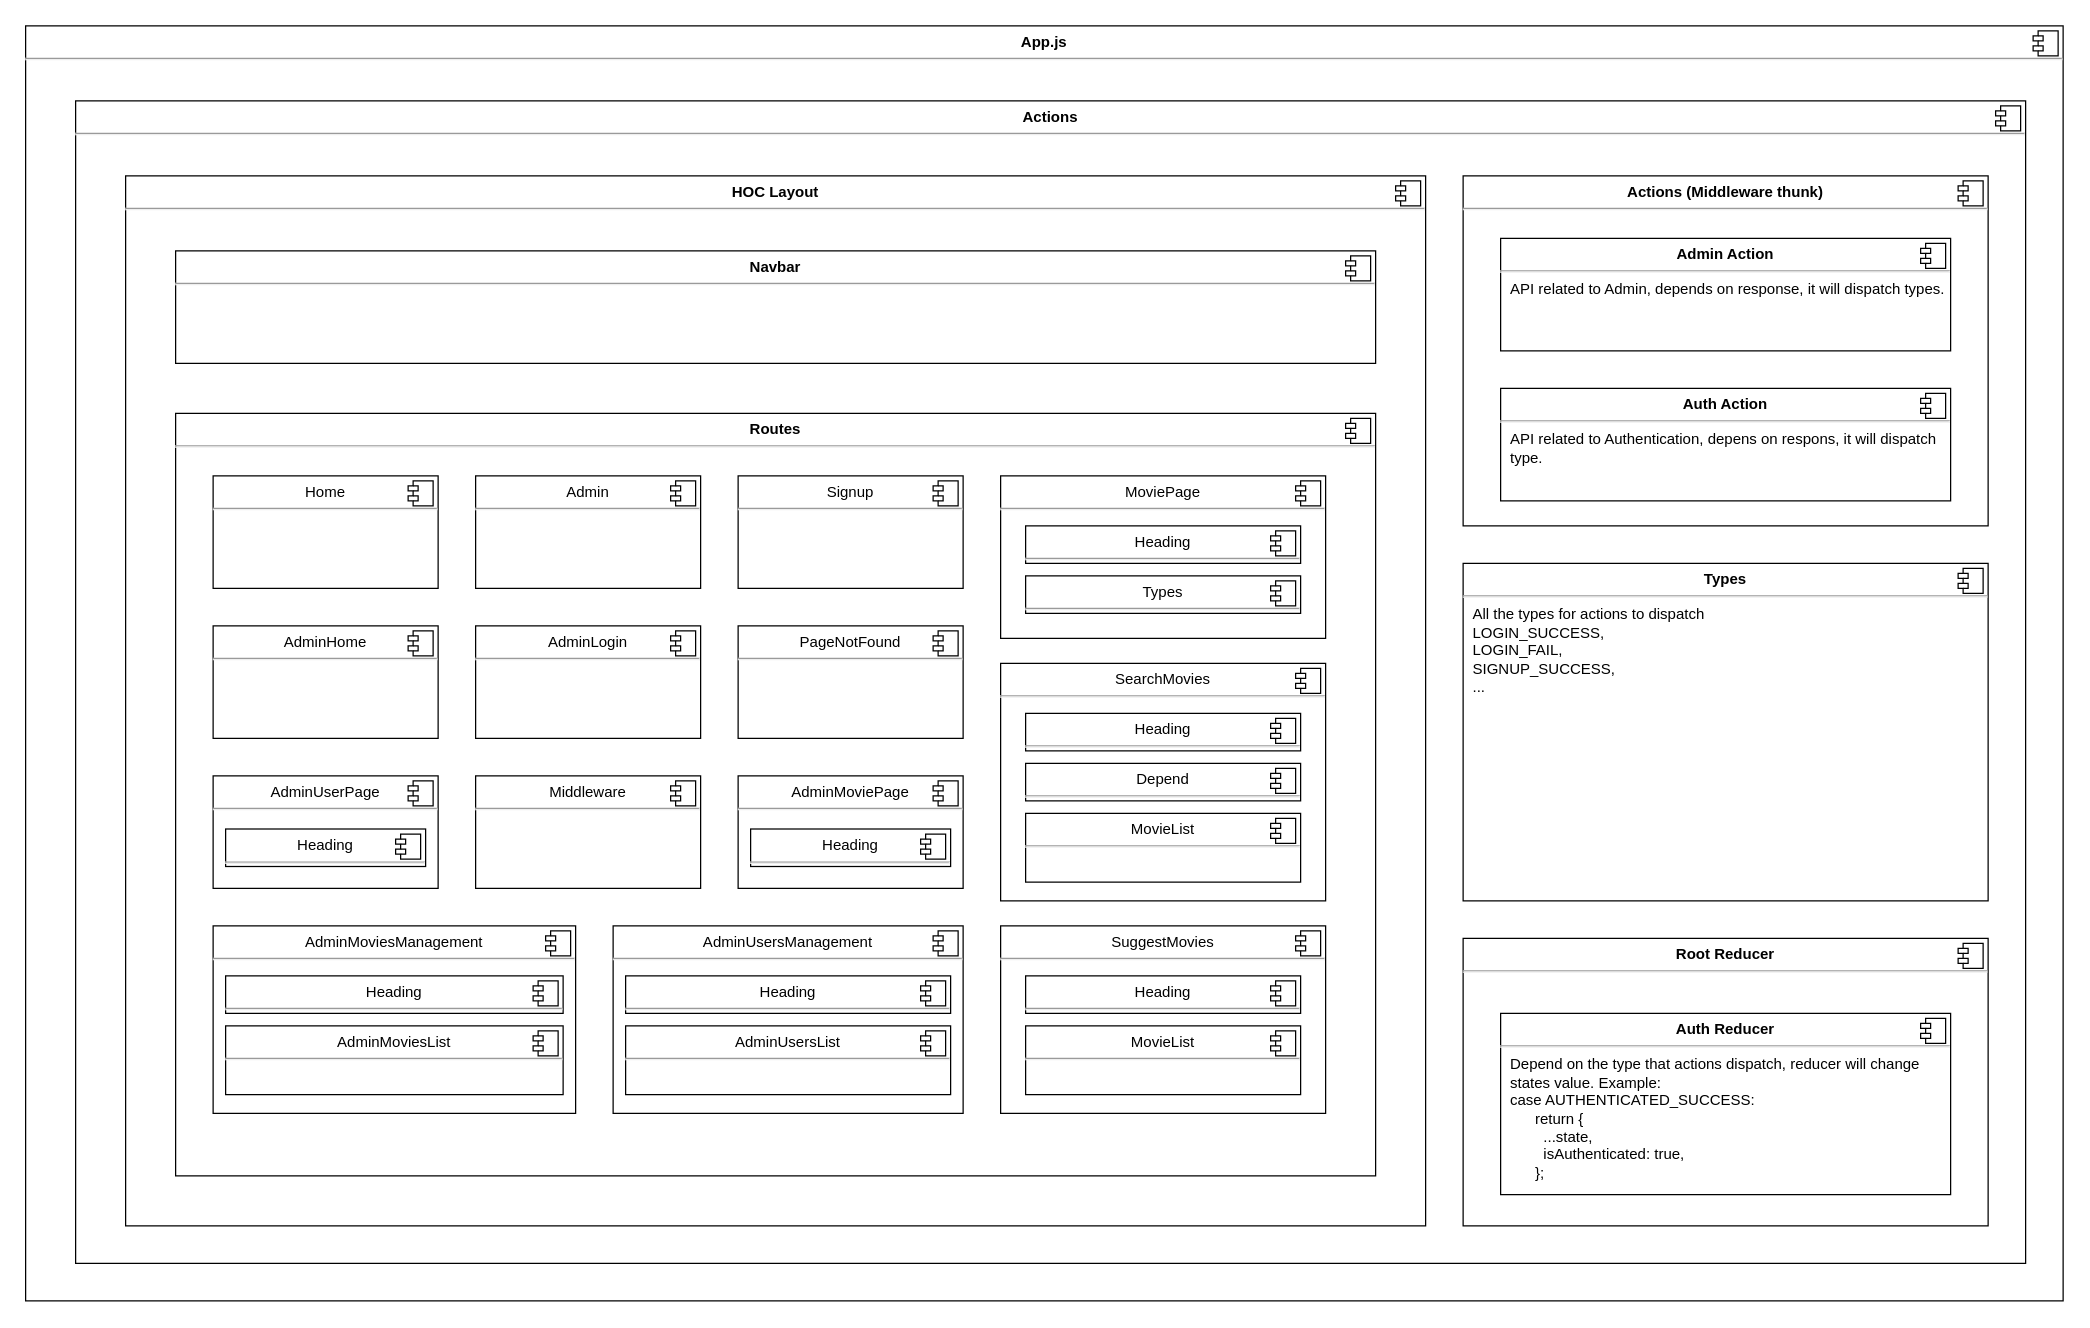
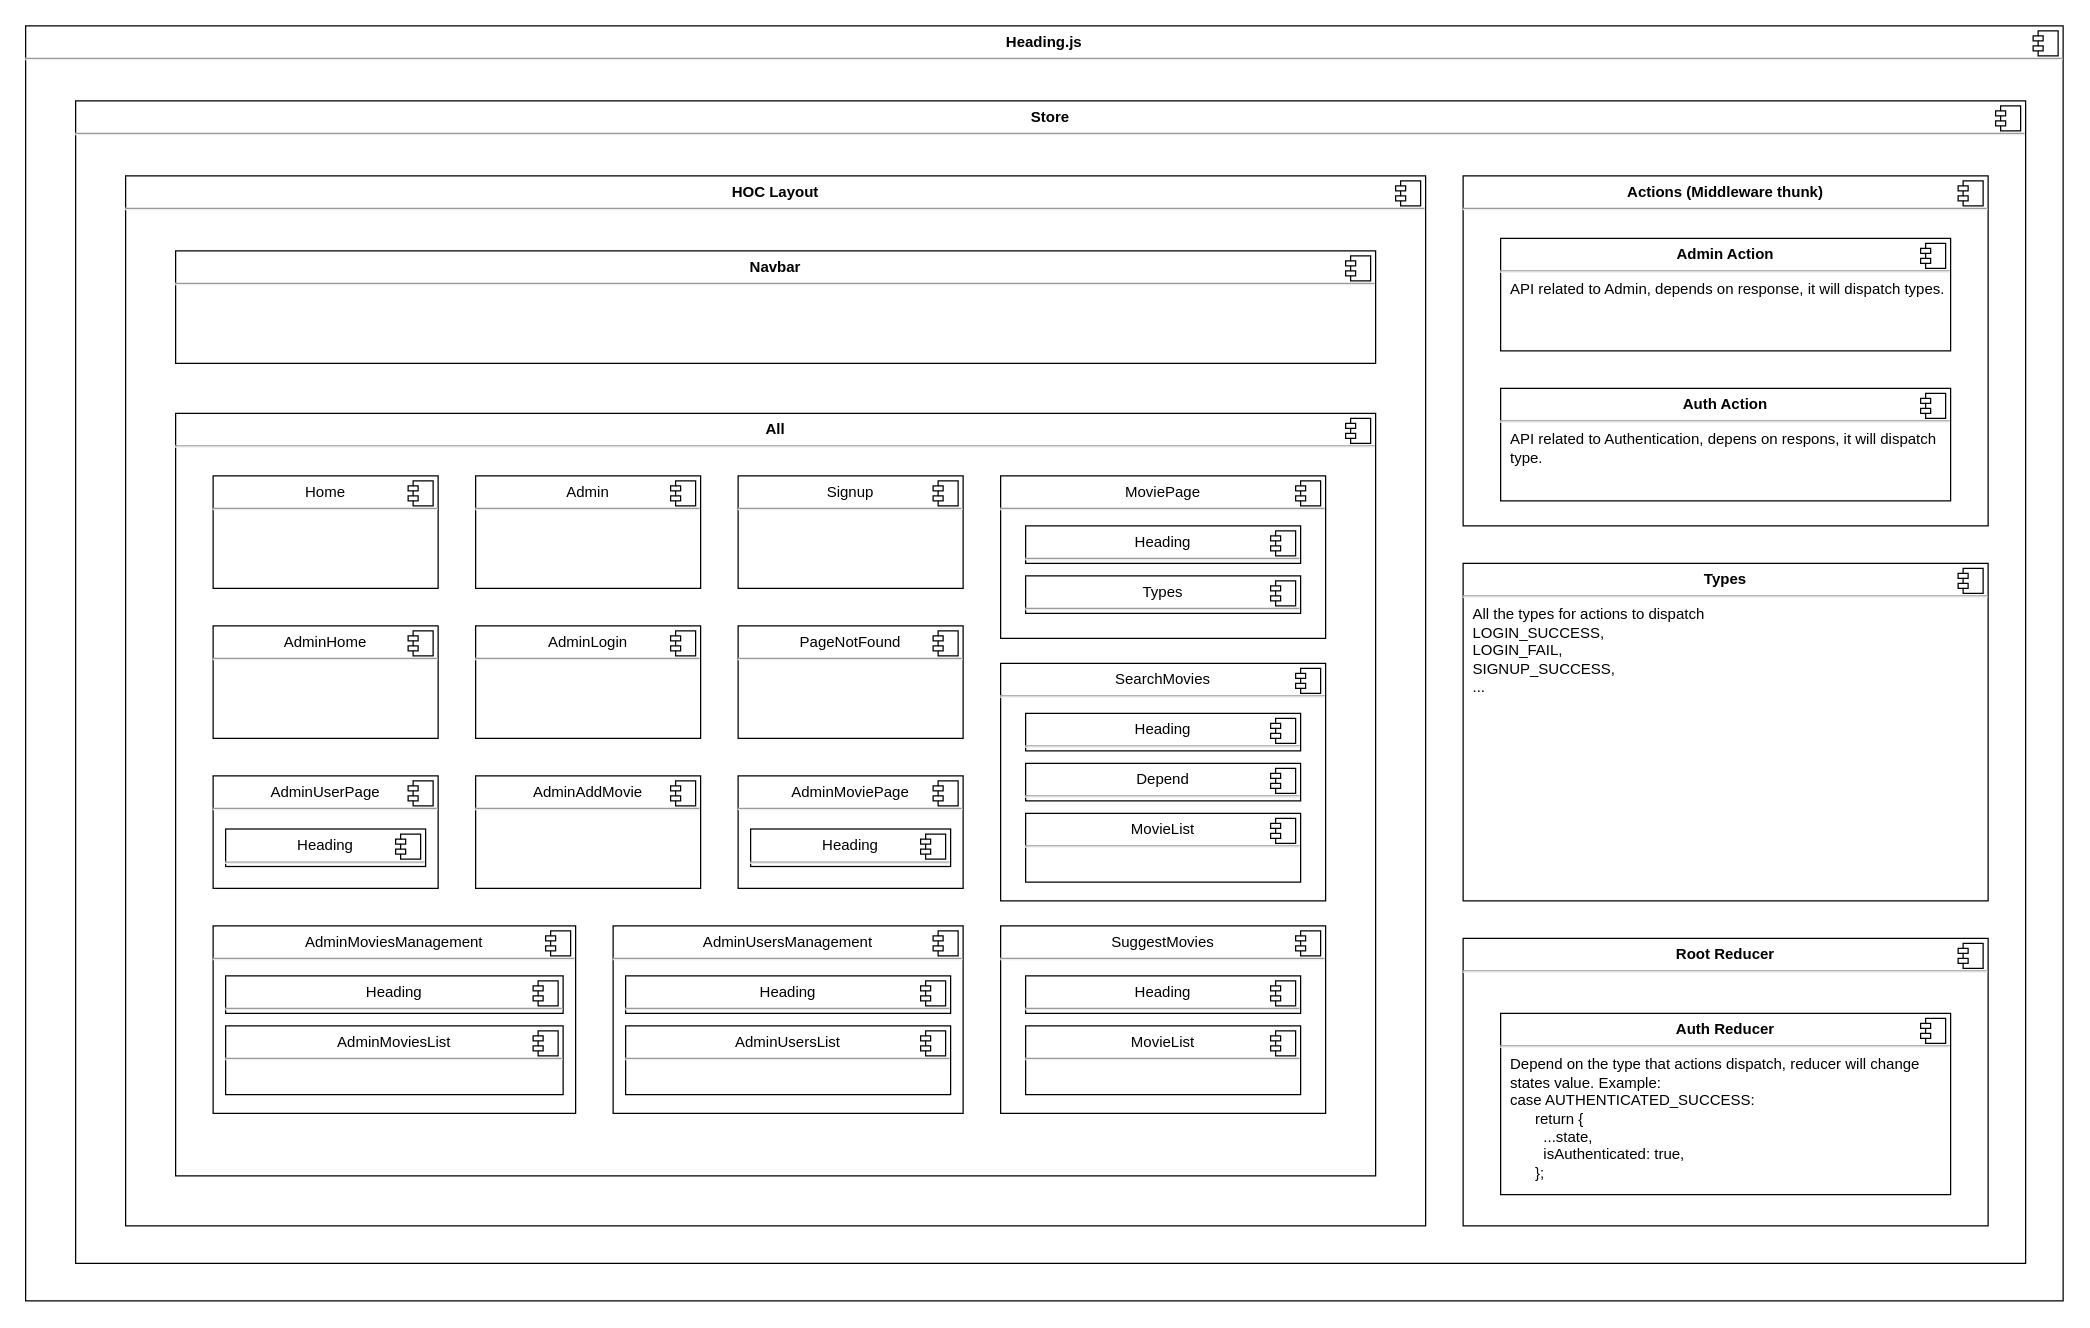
(49, 26) -> (64, 26)
(103, 101) -> (97, 101)
(201, 413) -> (184, 413)
(514, 776) -> (526, 776)
